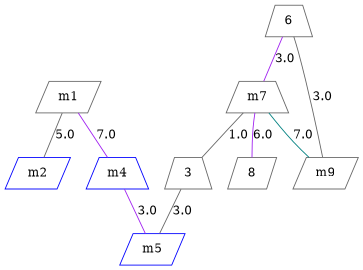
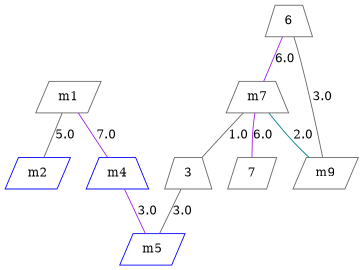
(285, 59) -> (285, 59)
(303, 135) -> (303, 135)
(252, 173) -> (252, 173)
